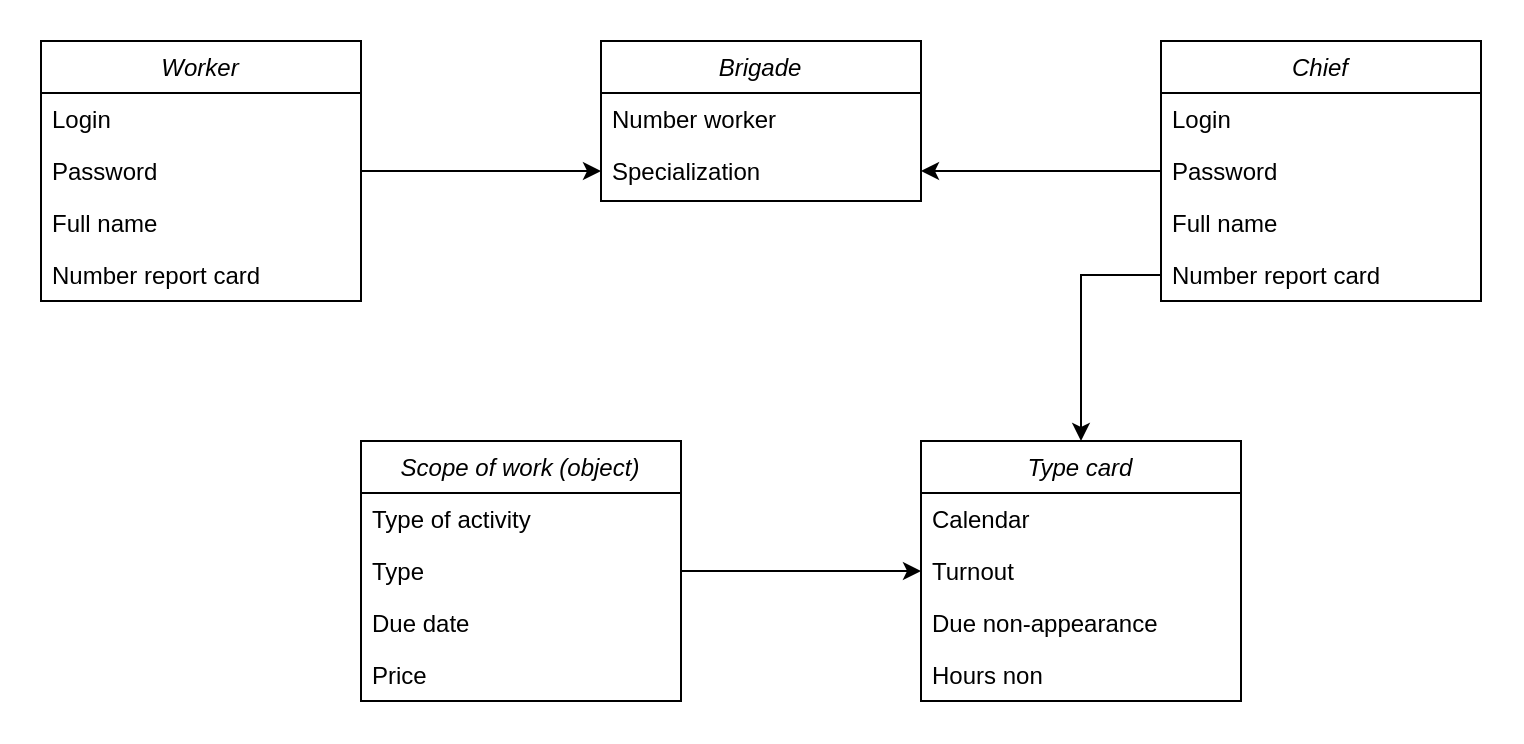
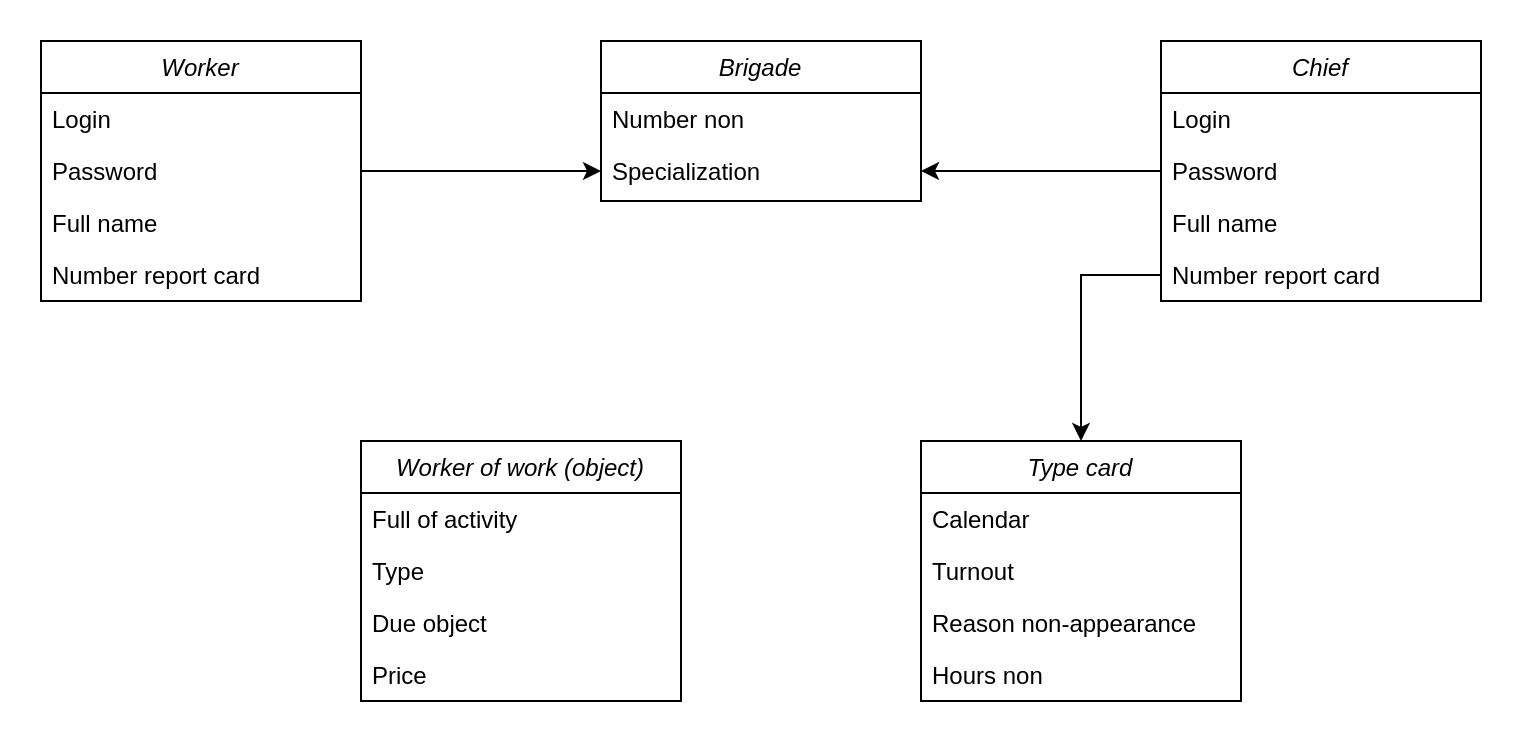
(696, 120) -> (676, 120)
(520, 468) -> (520, 468)
(467, 520) -> (461, 520)
(796, 571) -> none
(423, 624) -> (436, 624)
(1050, 624) -> (1070, 624)
